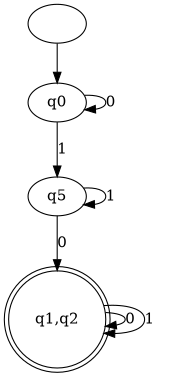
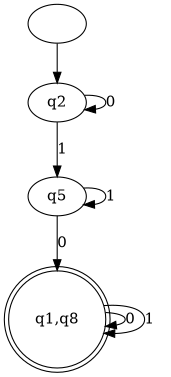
(57, 103) -> (57, 103)
(57, 319) -> (57, 319)
